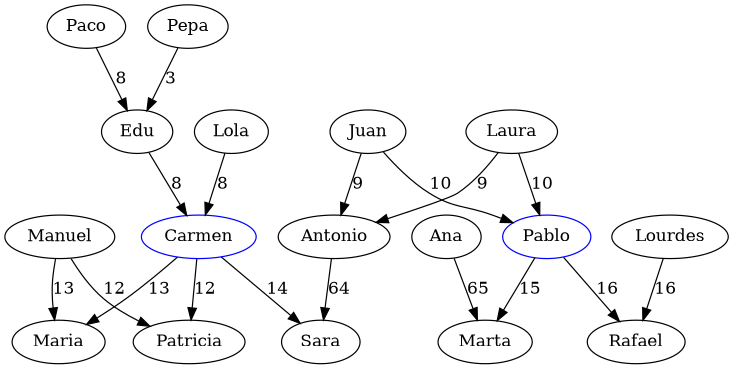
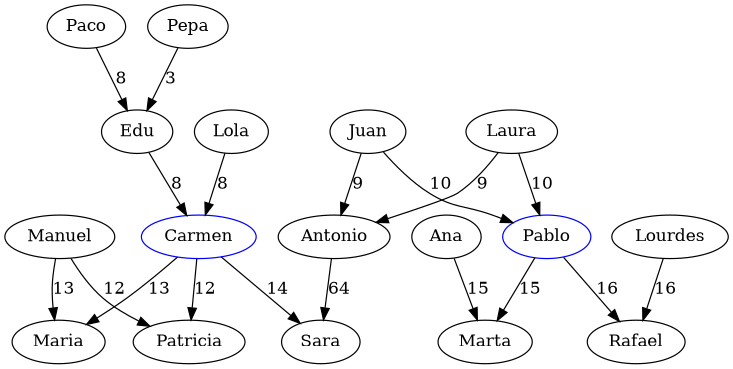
(478, 289) -> (478, 289)
